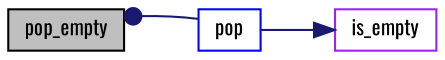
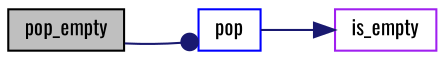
(170, 17) -> (153, 44)
